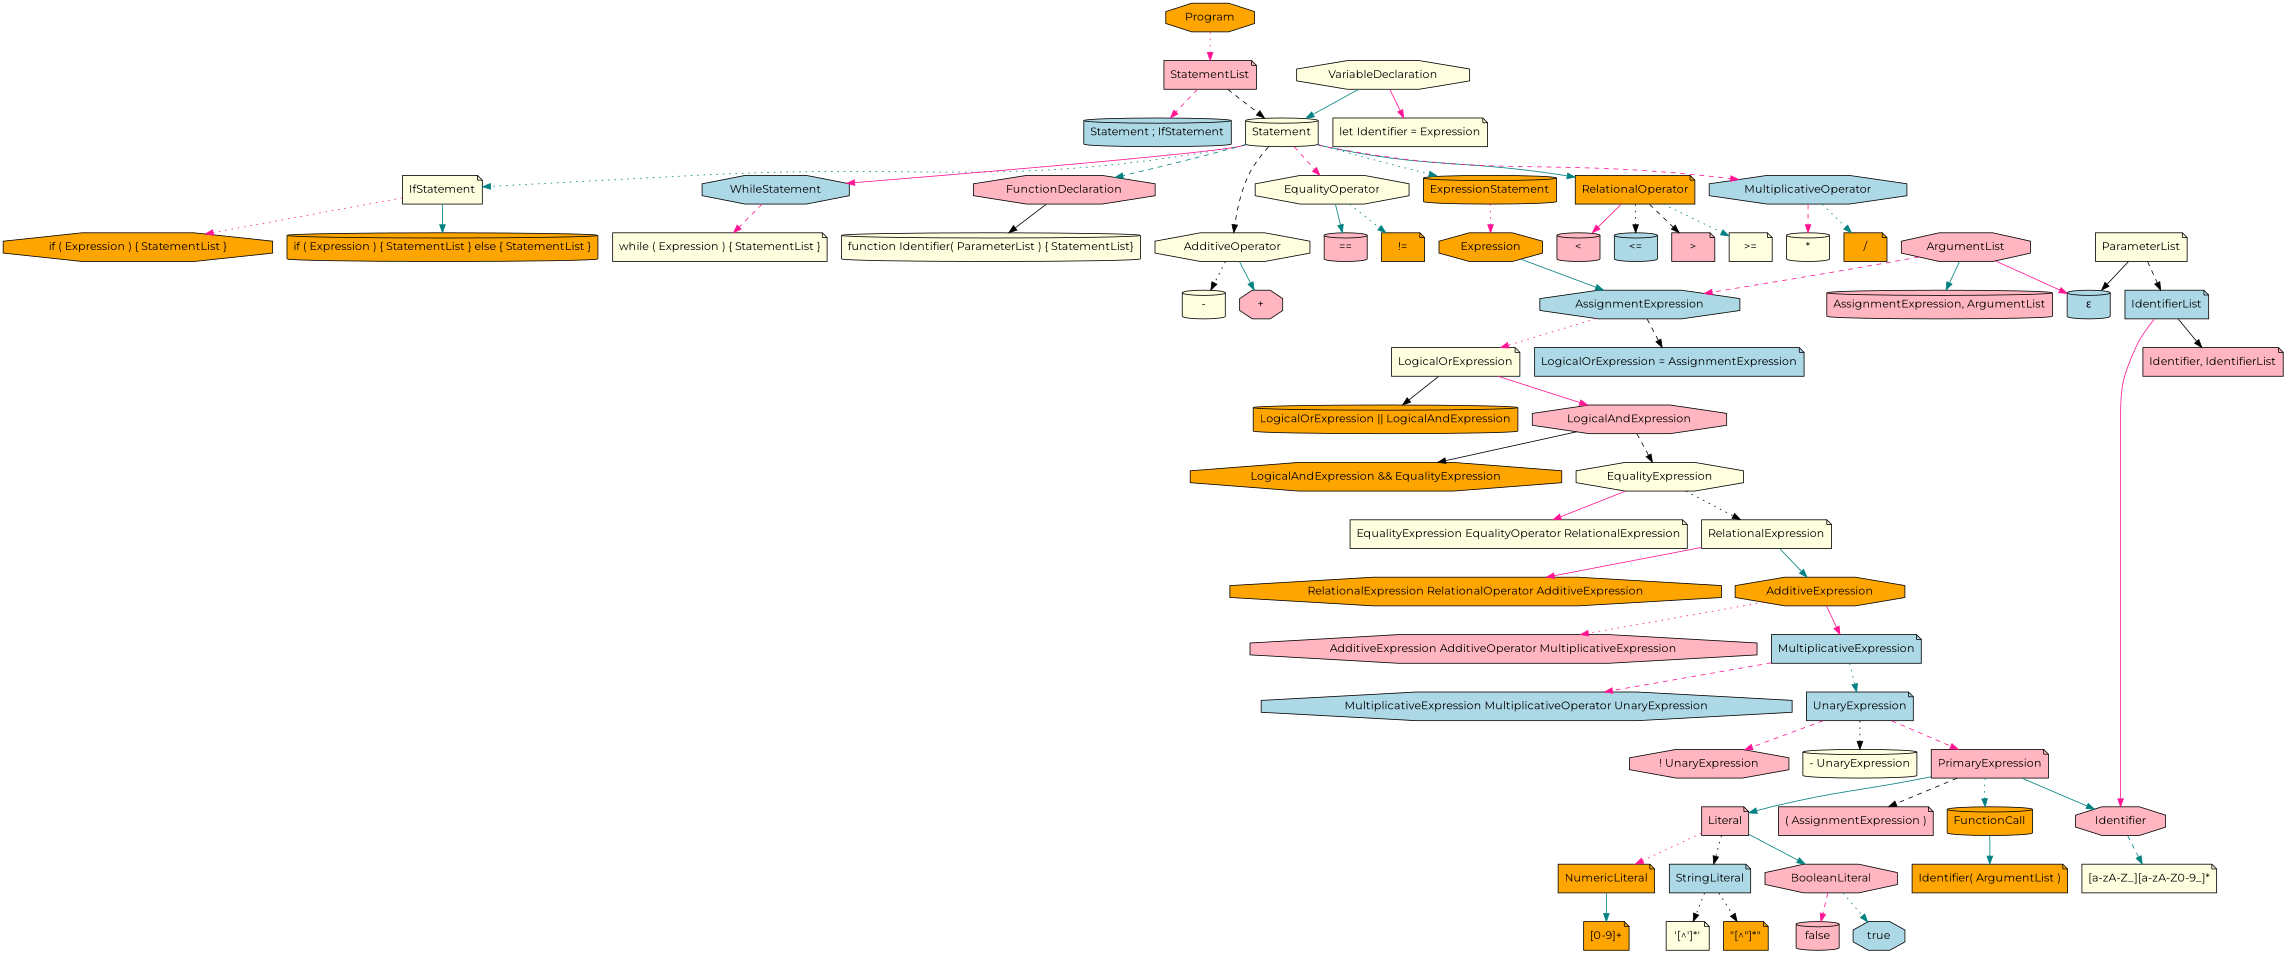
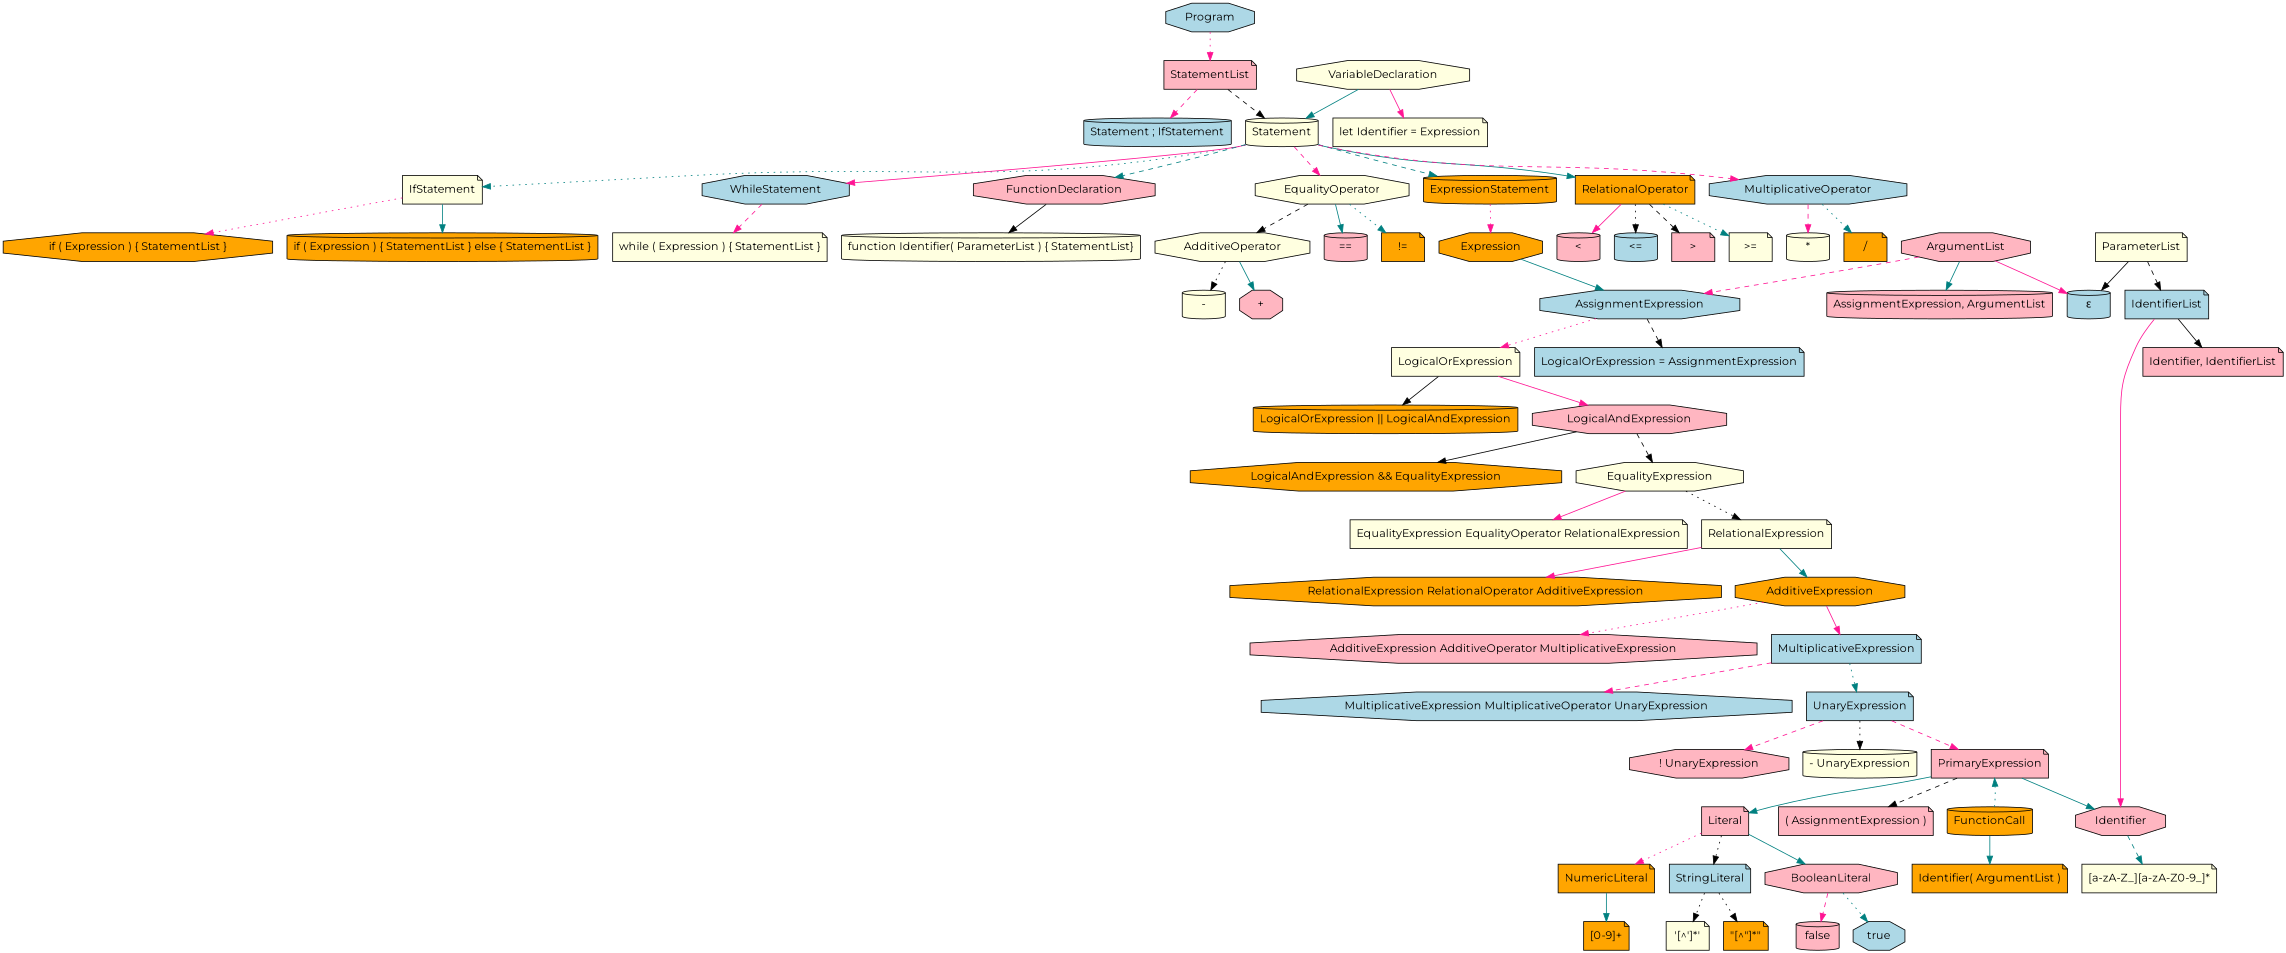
(1210, 18) -> (1210, 18)
(1379, 161) -> (1379, 161)
(1245, 183) -> (1286, 216)
(1985, 789) -> (1995, 797)
